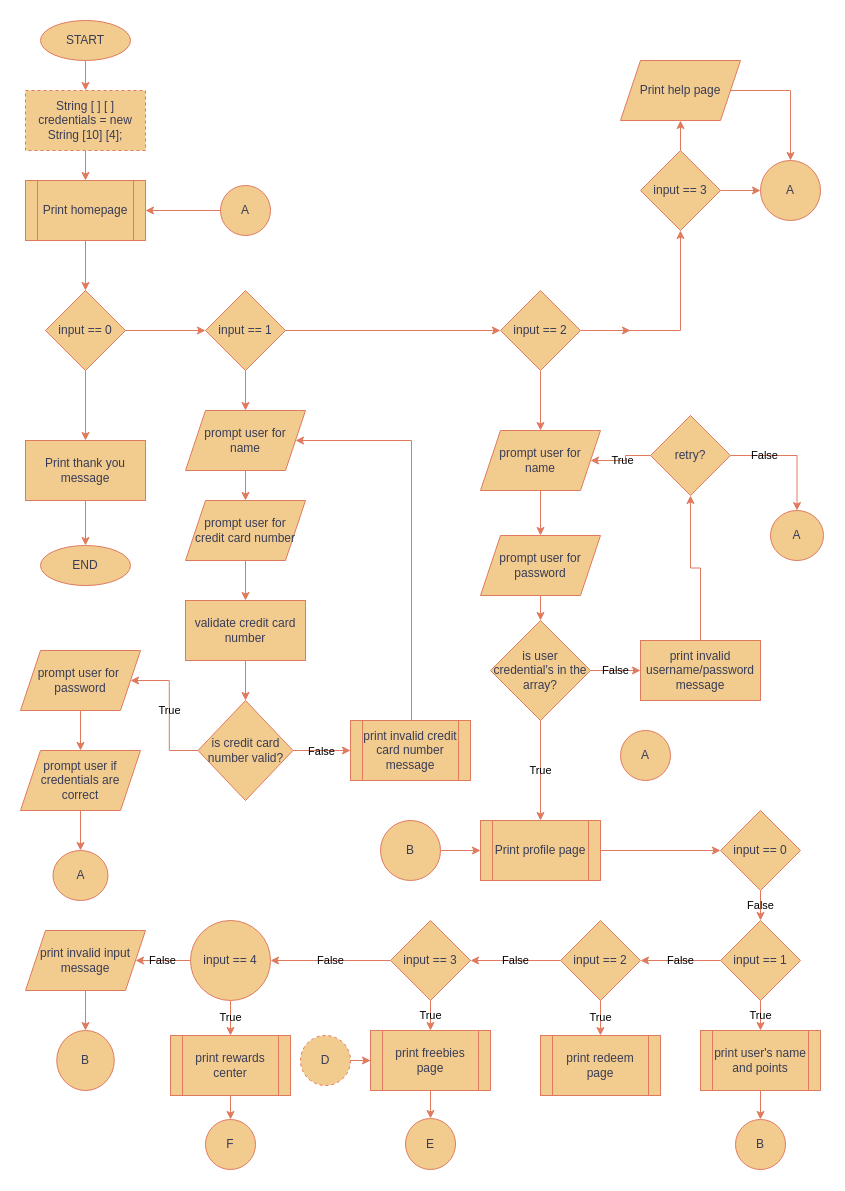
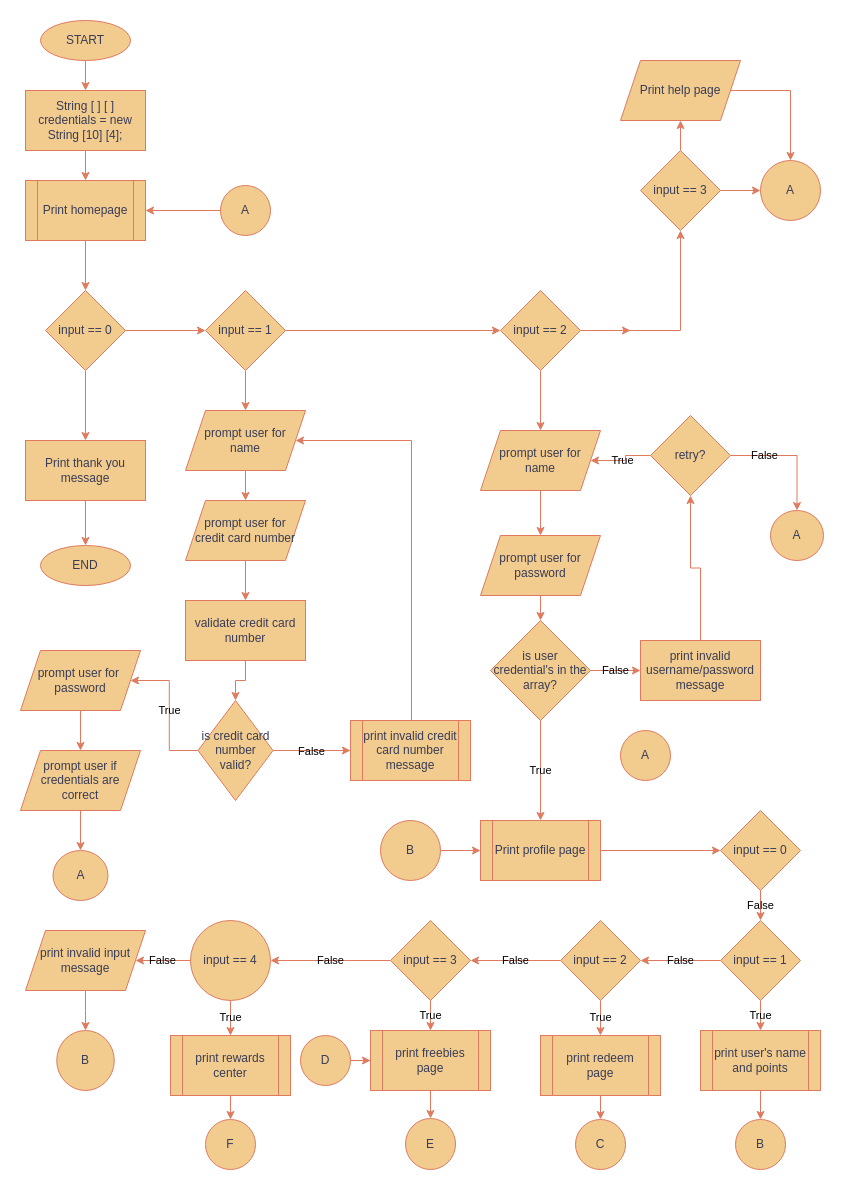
(86, 121) -> (86, 121)
(246, 751) -> (236, 751)
(326, 1061) -> (326, 1061)
none -> (601, 1112)
none -> (601, 1145)
